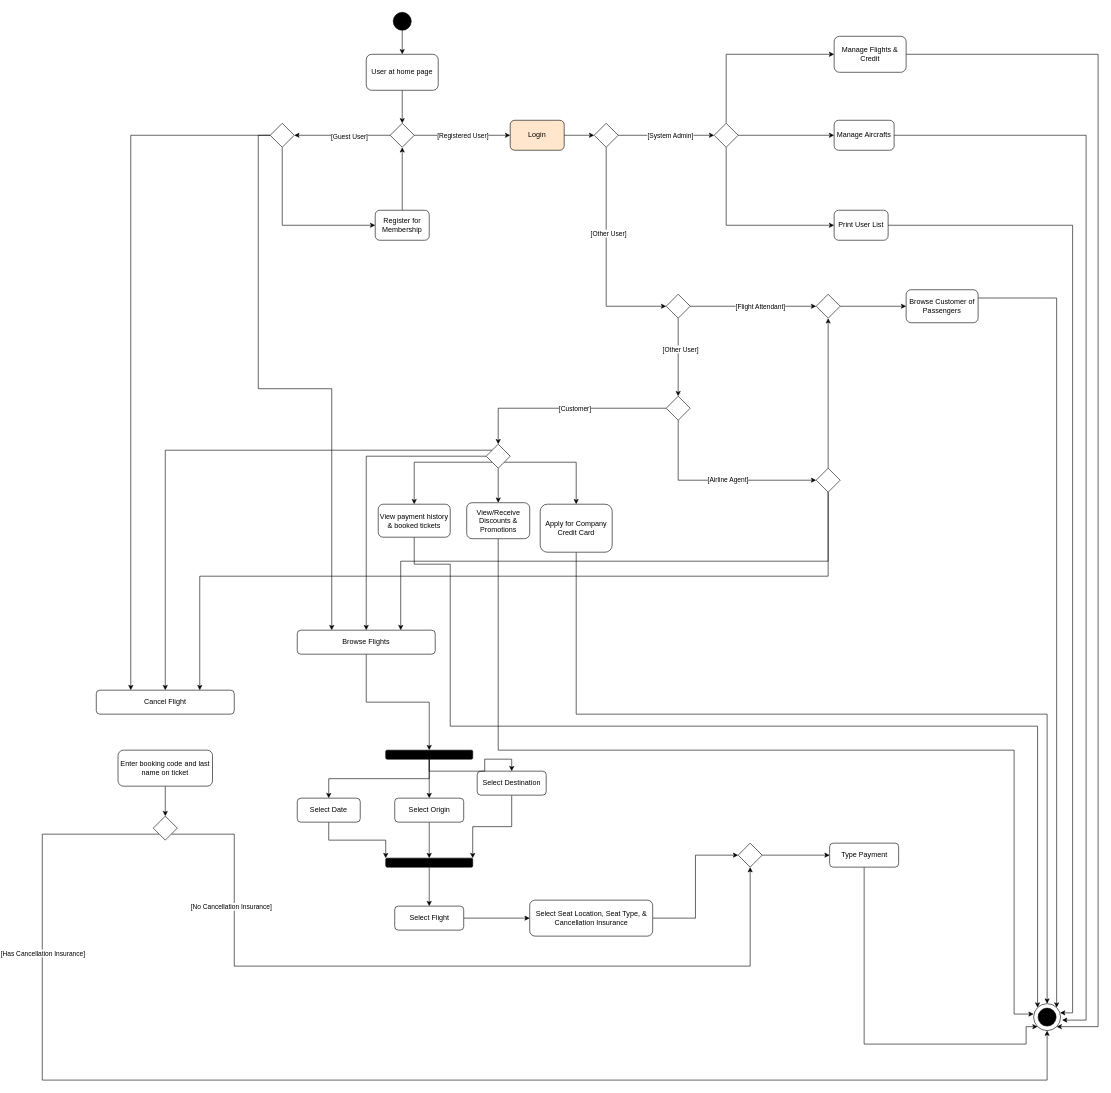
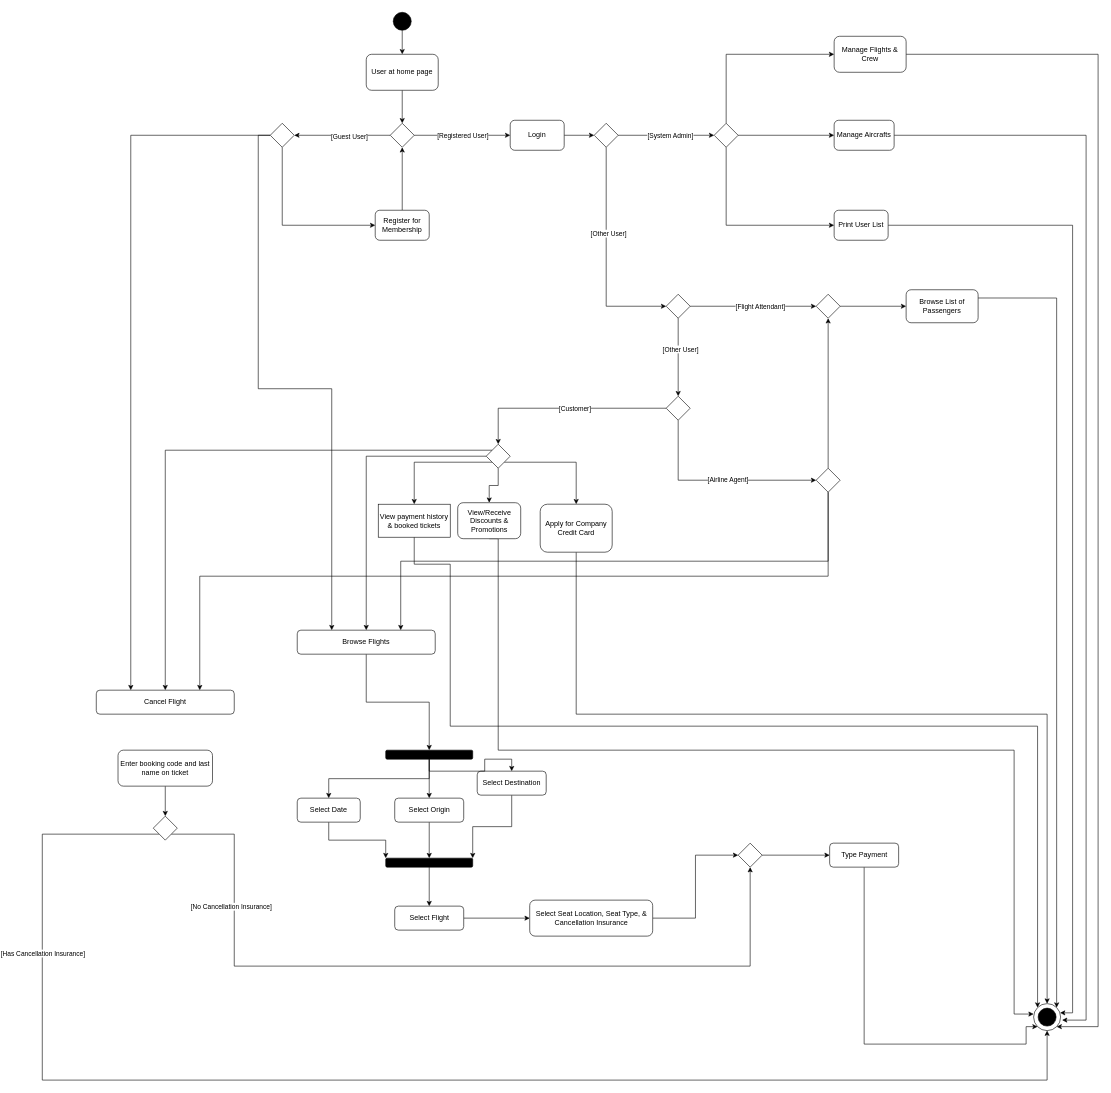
(870, 54) -> (870, 54)
(537, 135) -> (537, 135)
(942, 306) -> (942, 306)
(414, 521) -> (414, 521)
(498, 521) -> (489, 521)
